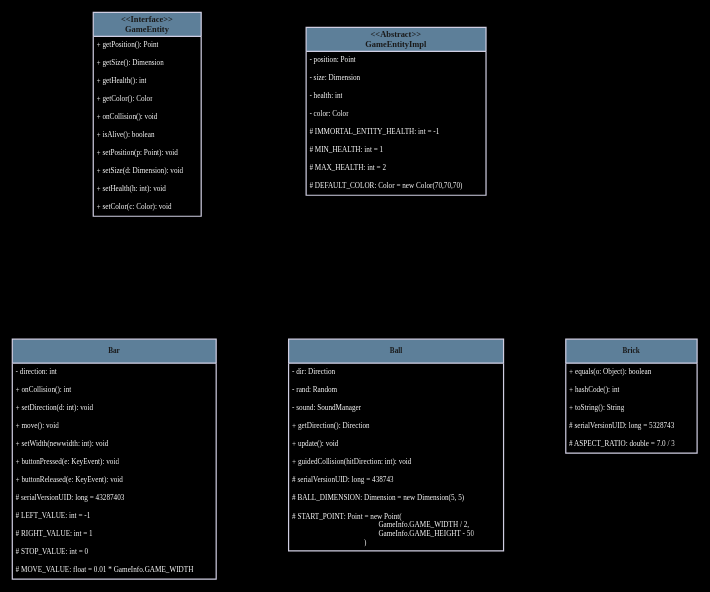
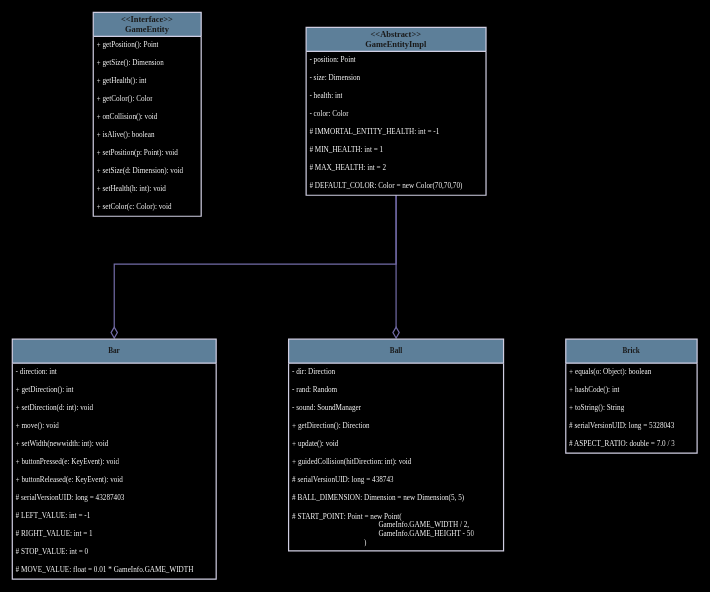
none -> (223, 264)
none -> (396, 296)
(49, 390) -> (53, 390)
(630, 426) -> (630, 426)
